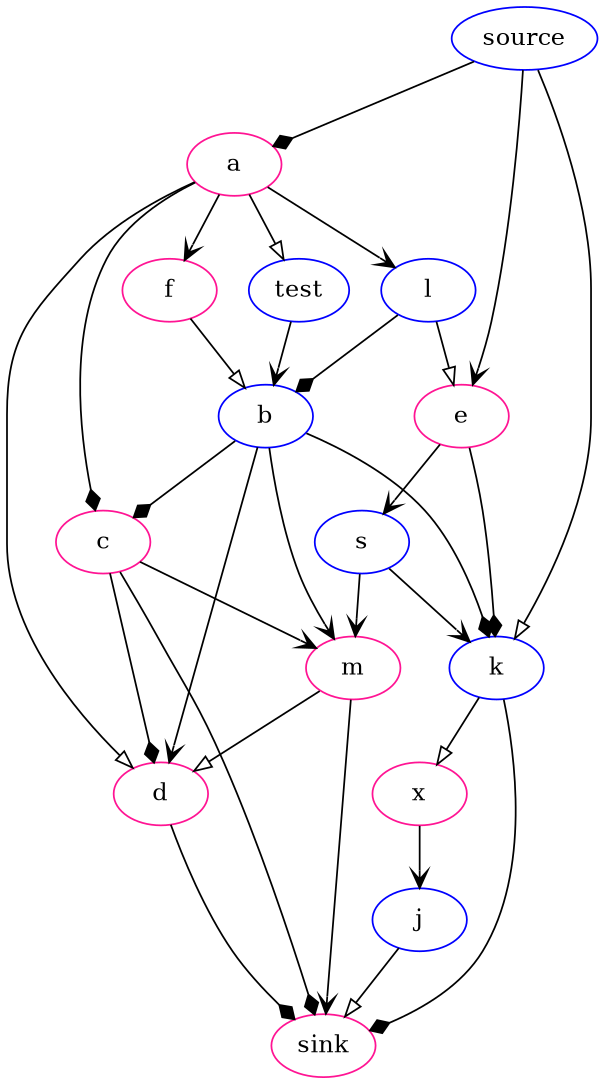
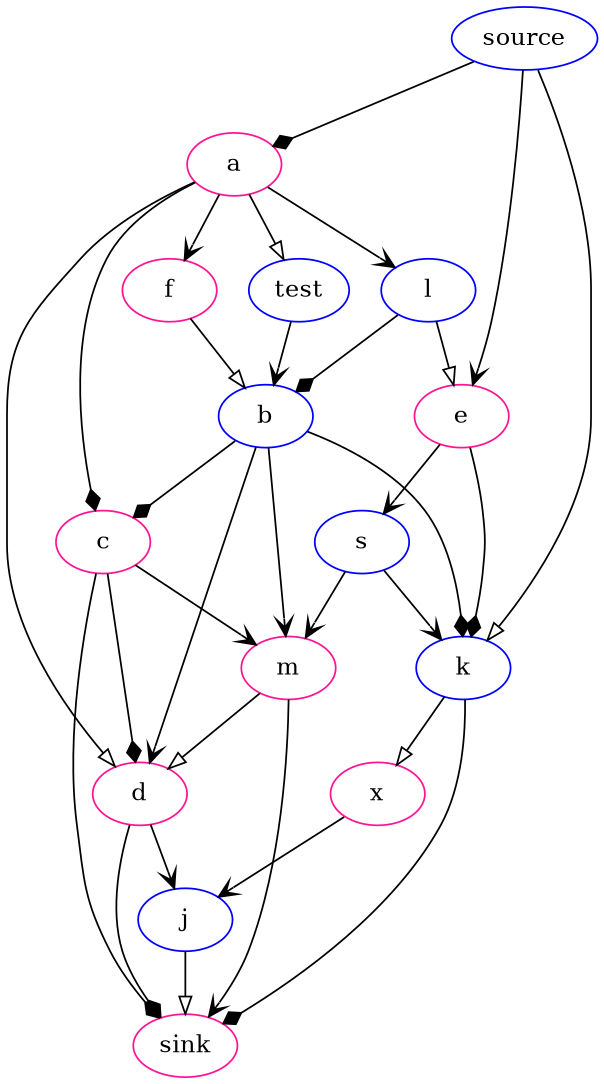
none -> (159, 848)
